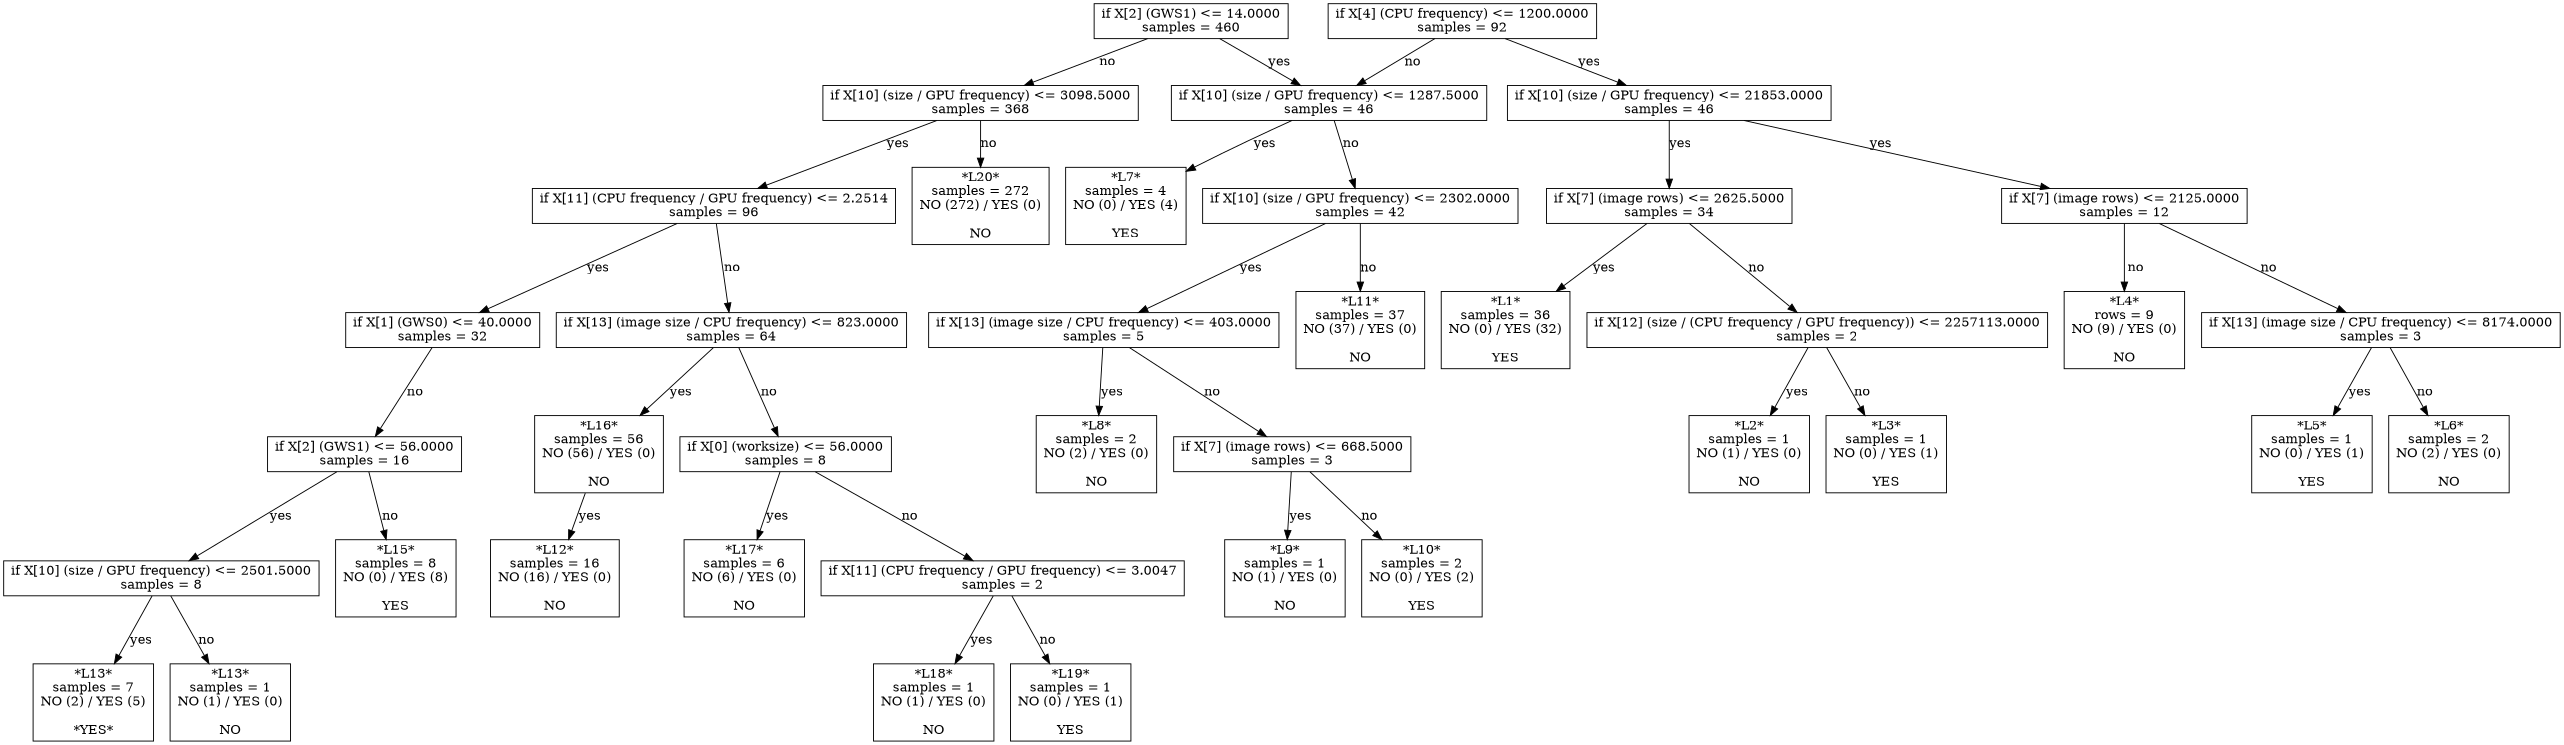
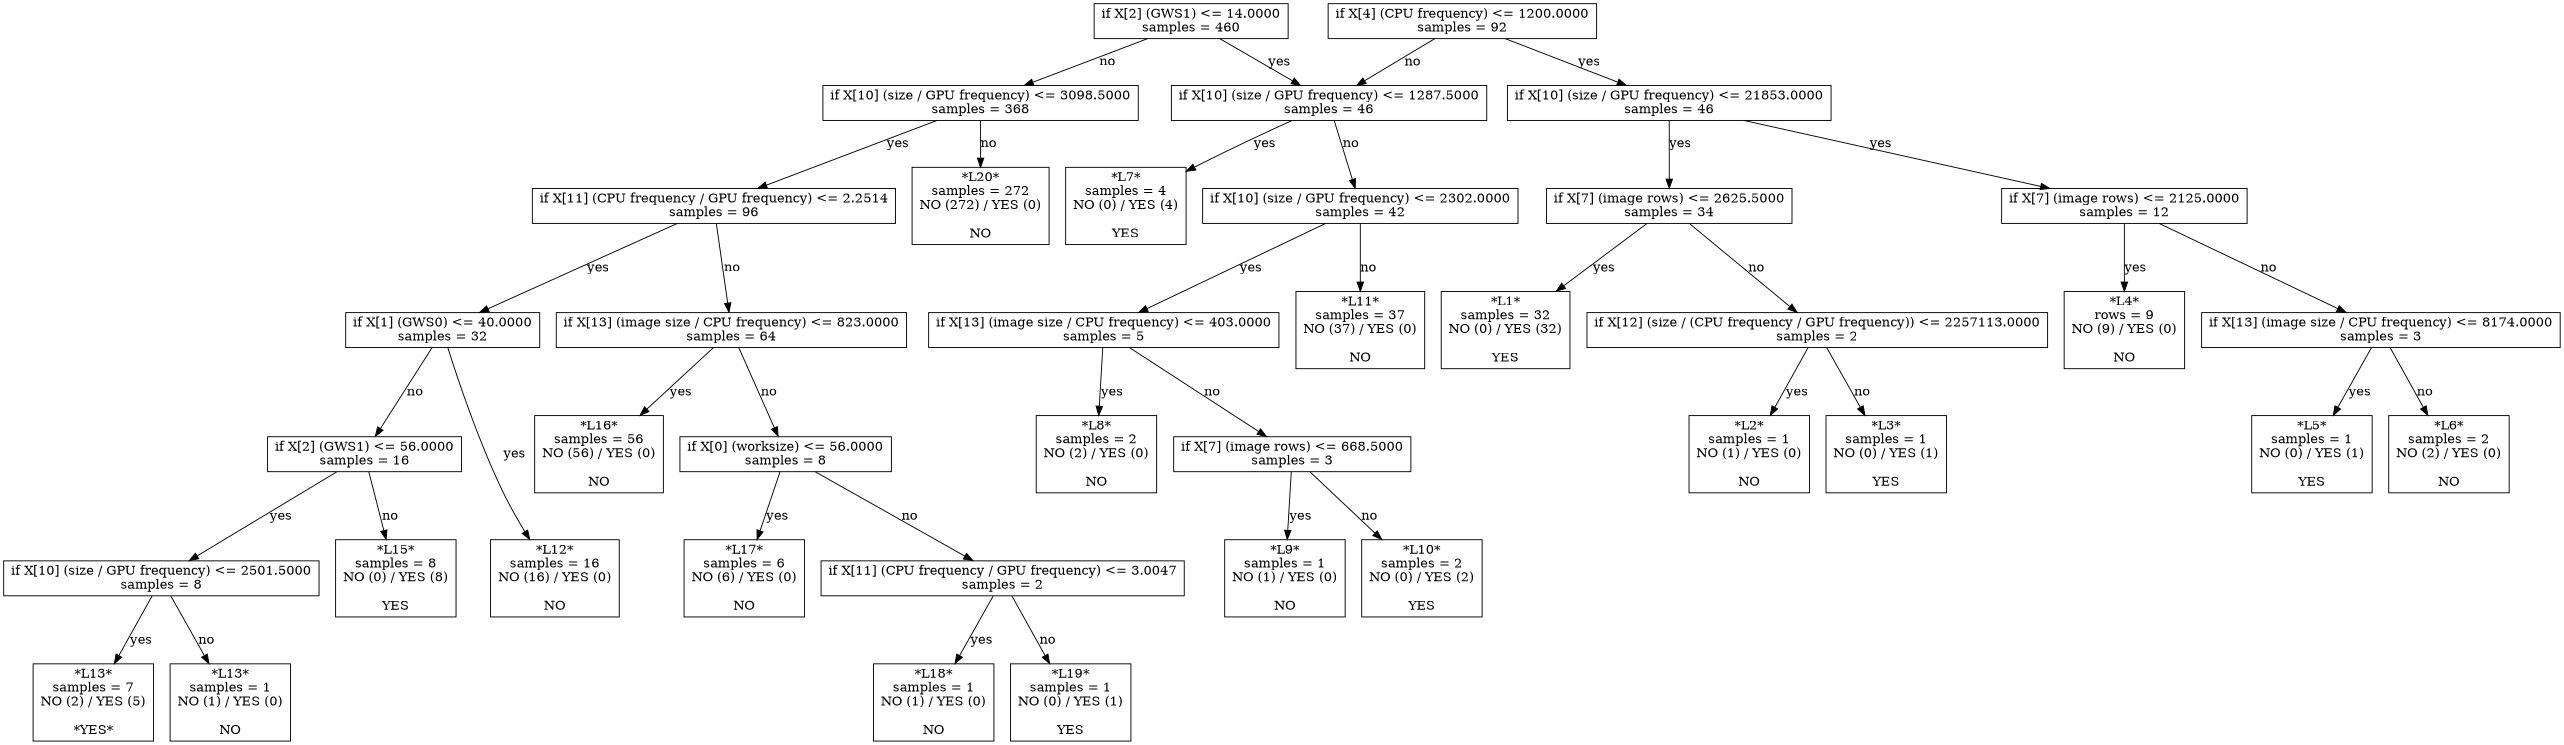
(2136, 268) -> (2136, 268)
(1506, 330) -> (1506, 330)
(579, 512) -> (481, 442)
